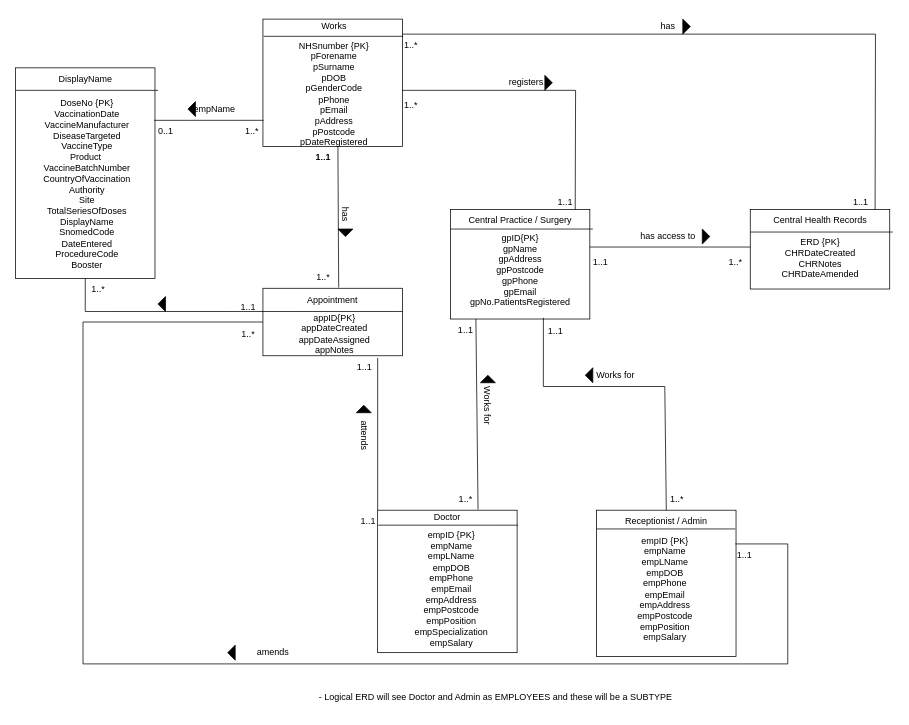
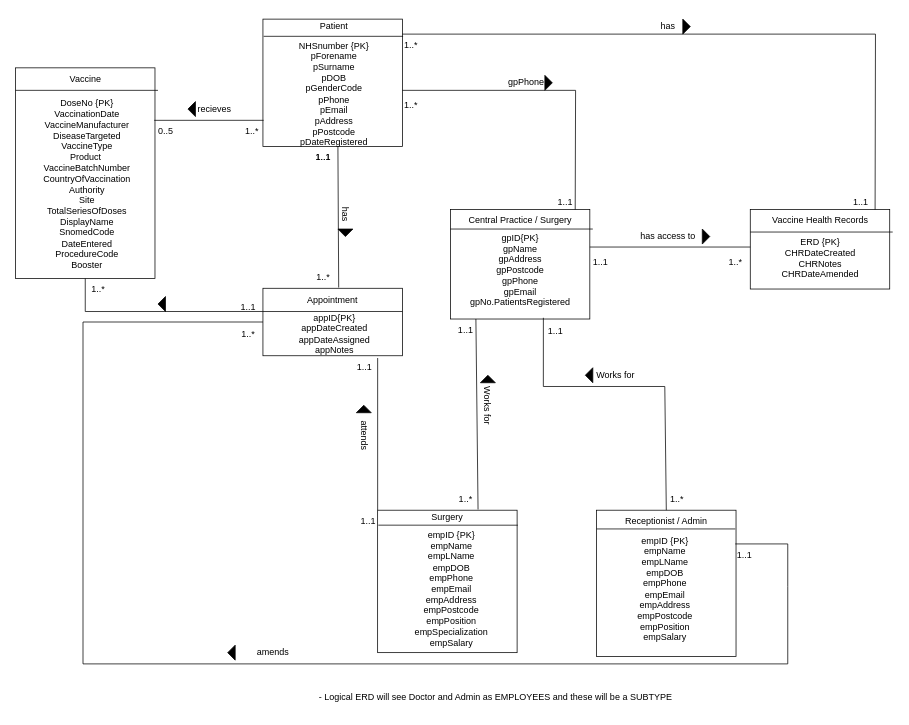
(334, 27) -> (334, 27)
(86, 79) -> (86, 79)
(527, 83) -> (527, 83)
(215, 109) -> (215, 109)
(166, 132) -> (166, 132)
(821, 221) -> (821, 221)
(447, 518) -> (447, 518)
